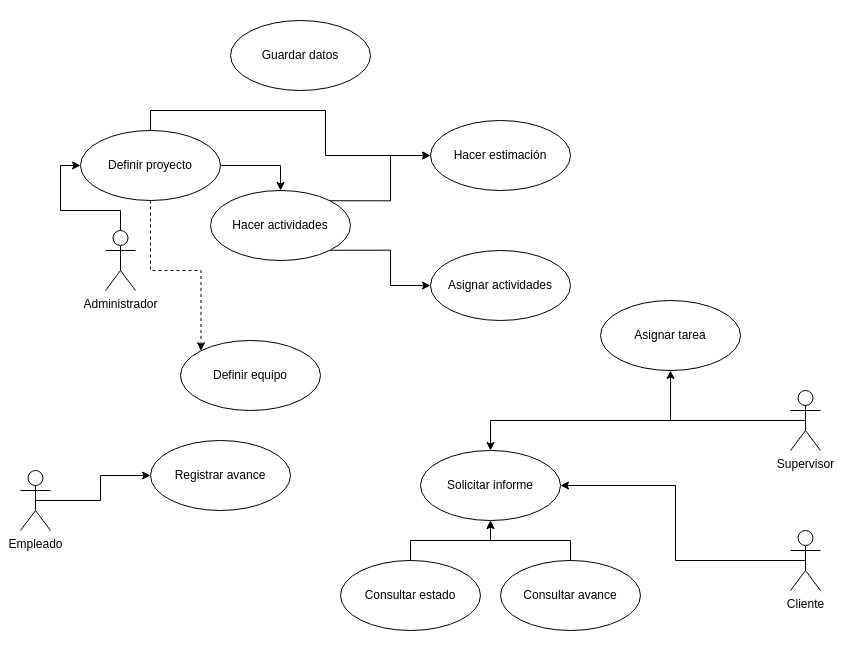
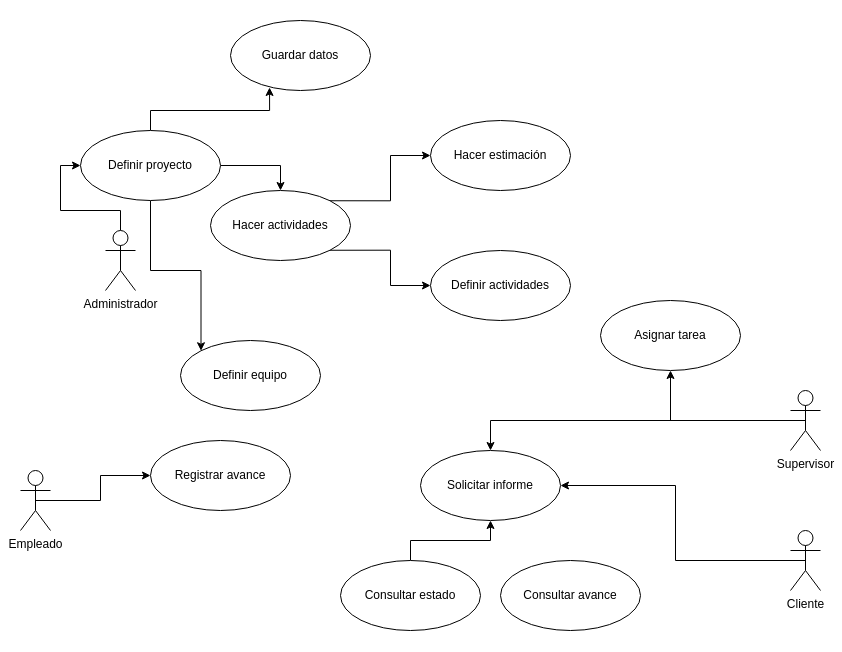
(326, 135) -> (270, 104)
(177, 271) -> (177, 271)
(501, 286) -> (501, 286)
(542, 541) -> none
